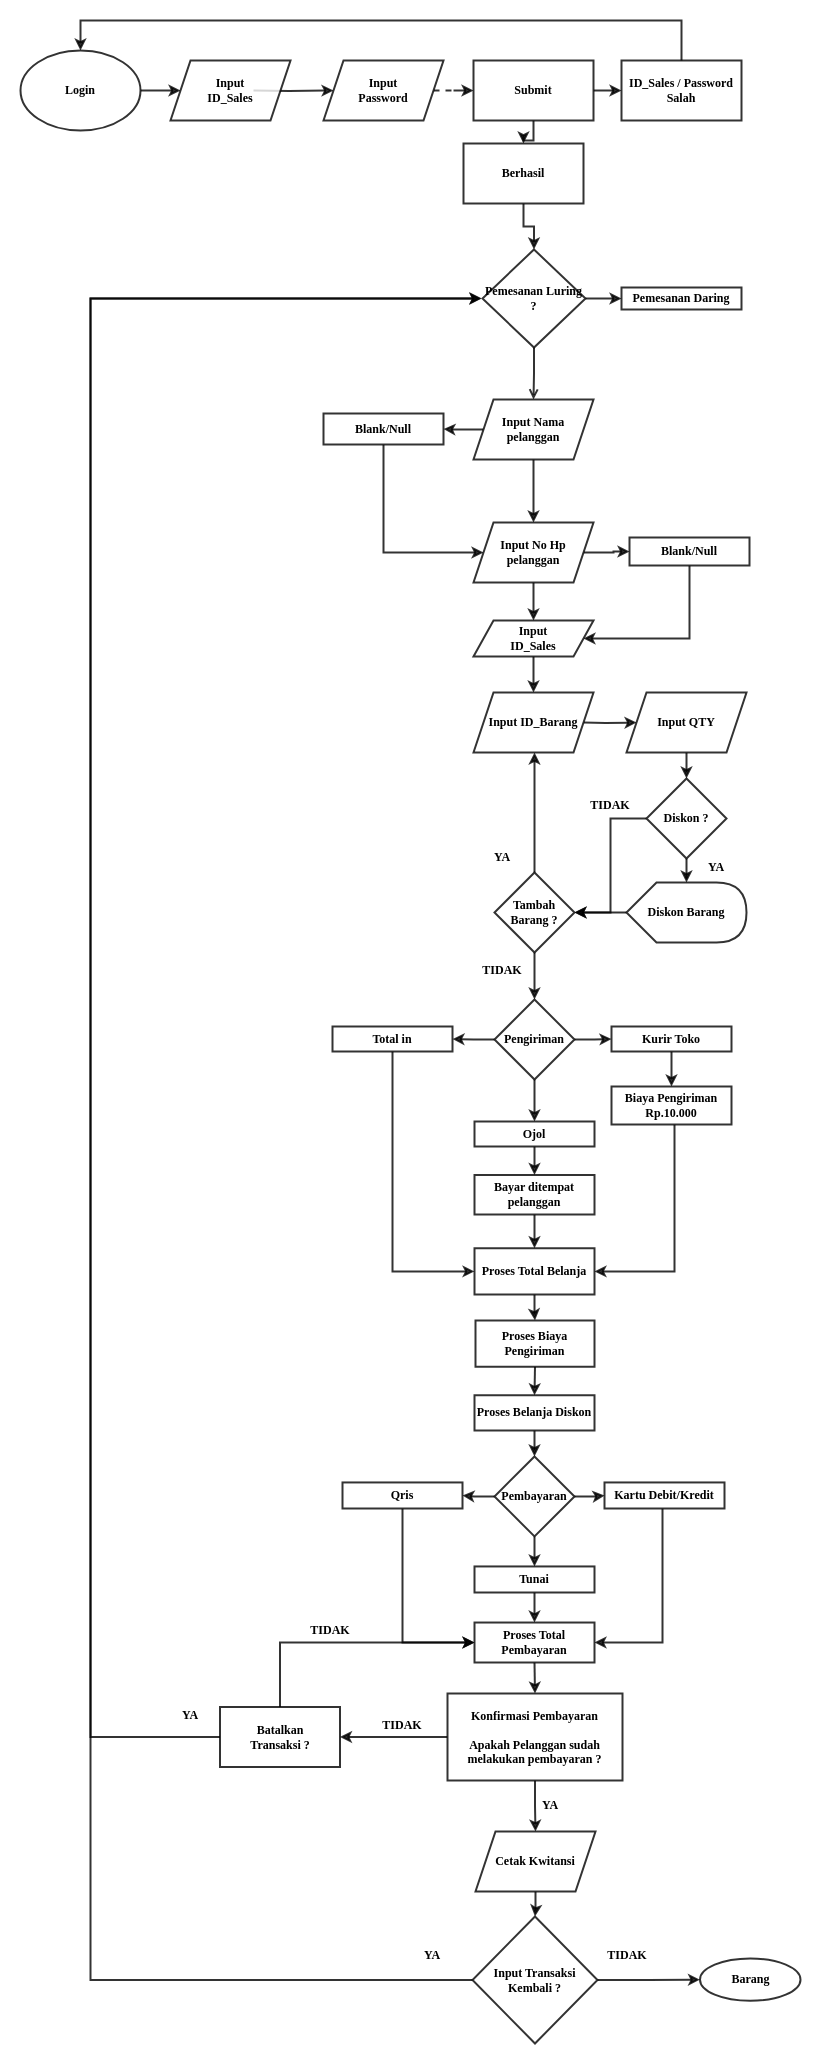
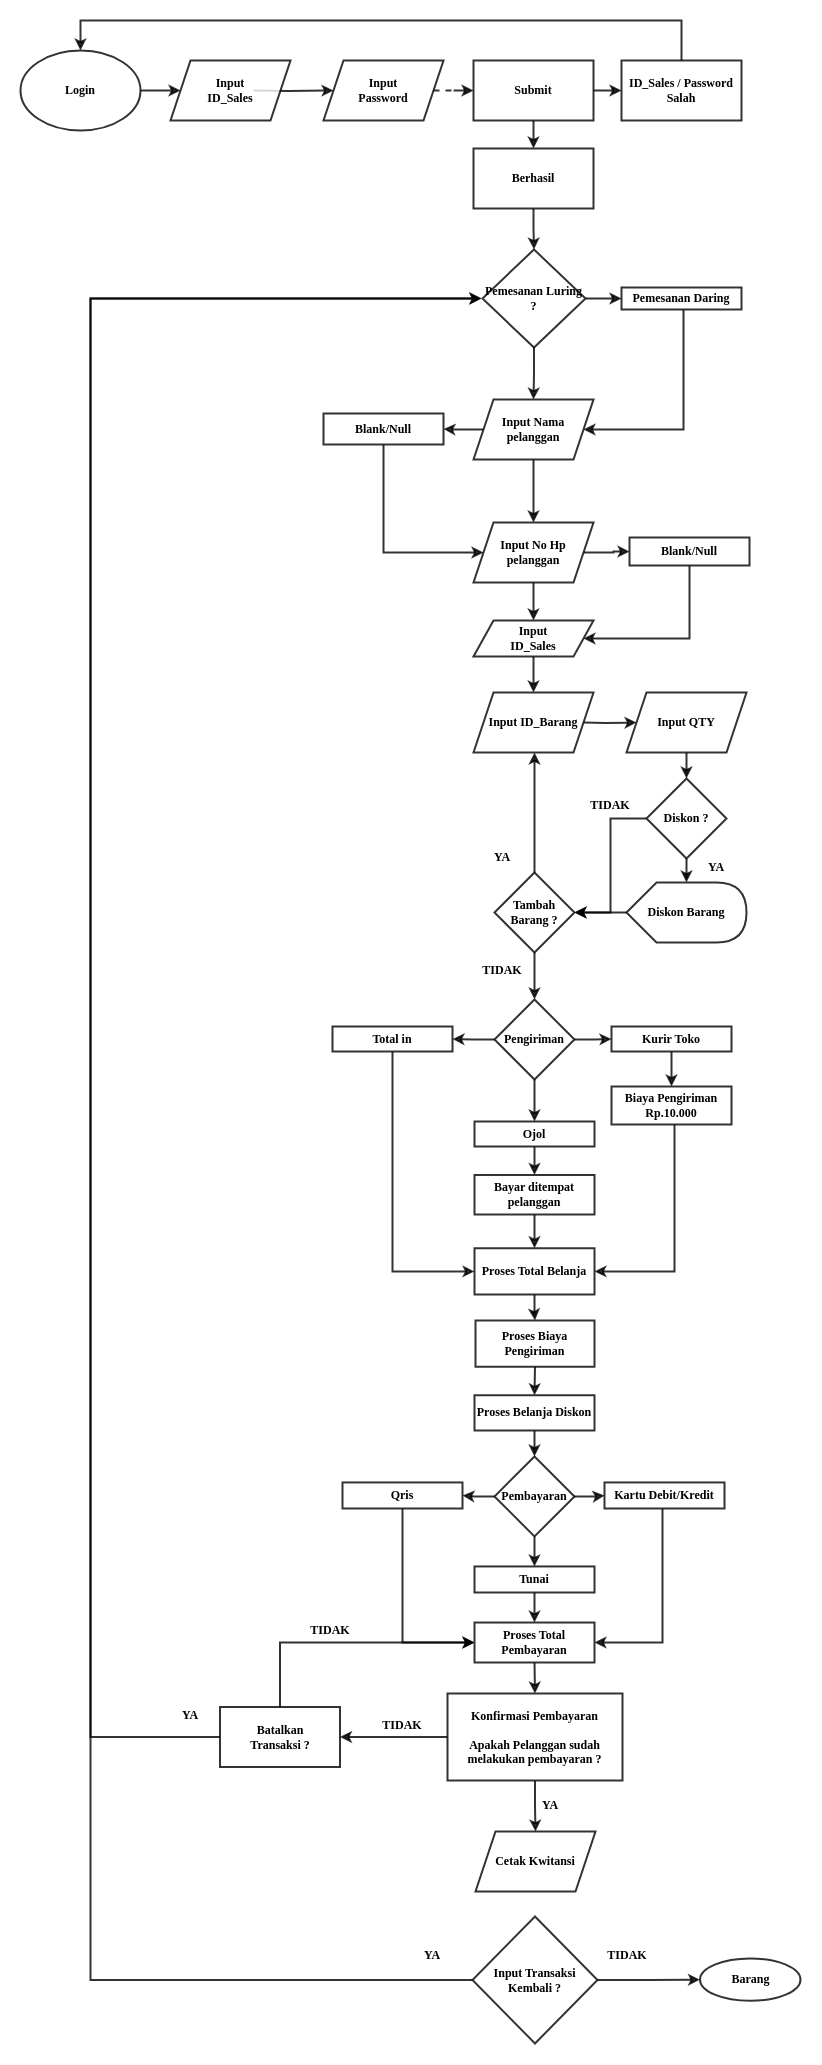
(524, 174) -> (534, 179)
(534, 390) -> (534, 389)
none -> (684, 415)
(536, 1903) -> none
